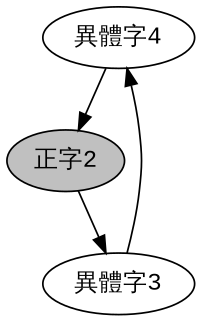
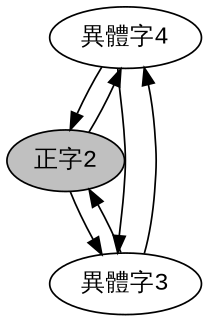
none -> (102, 109)
none -> (125, 152)
none -> (110, 227)
